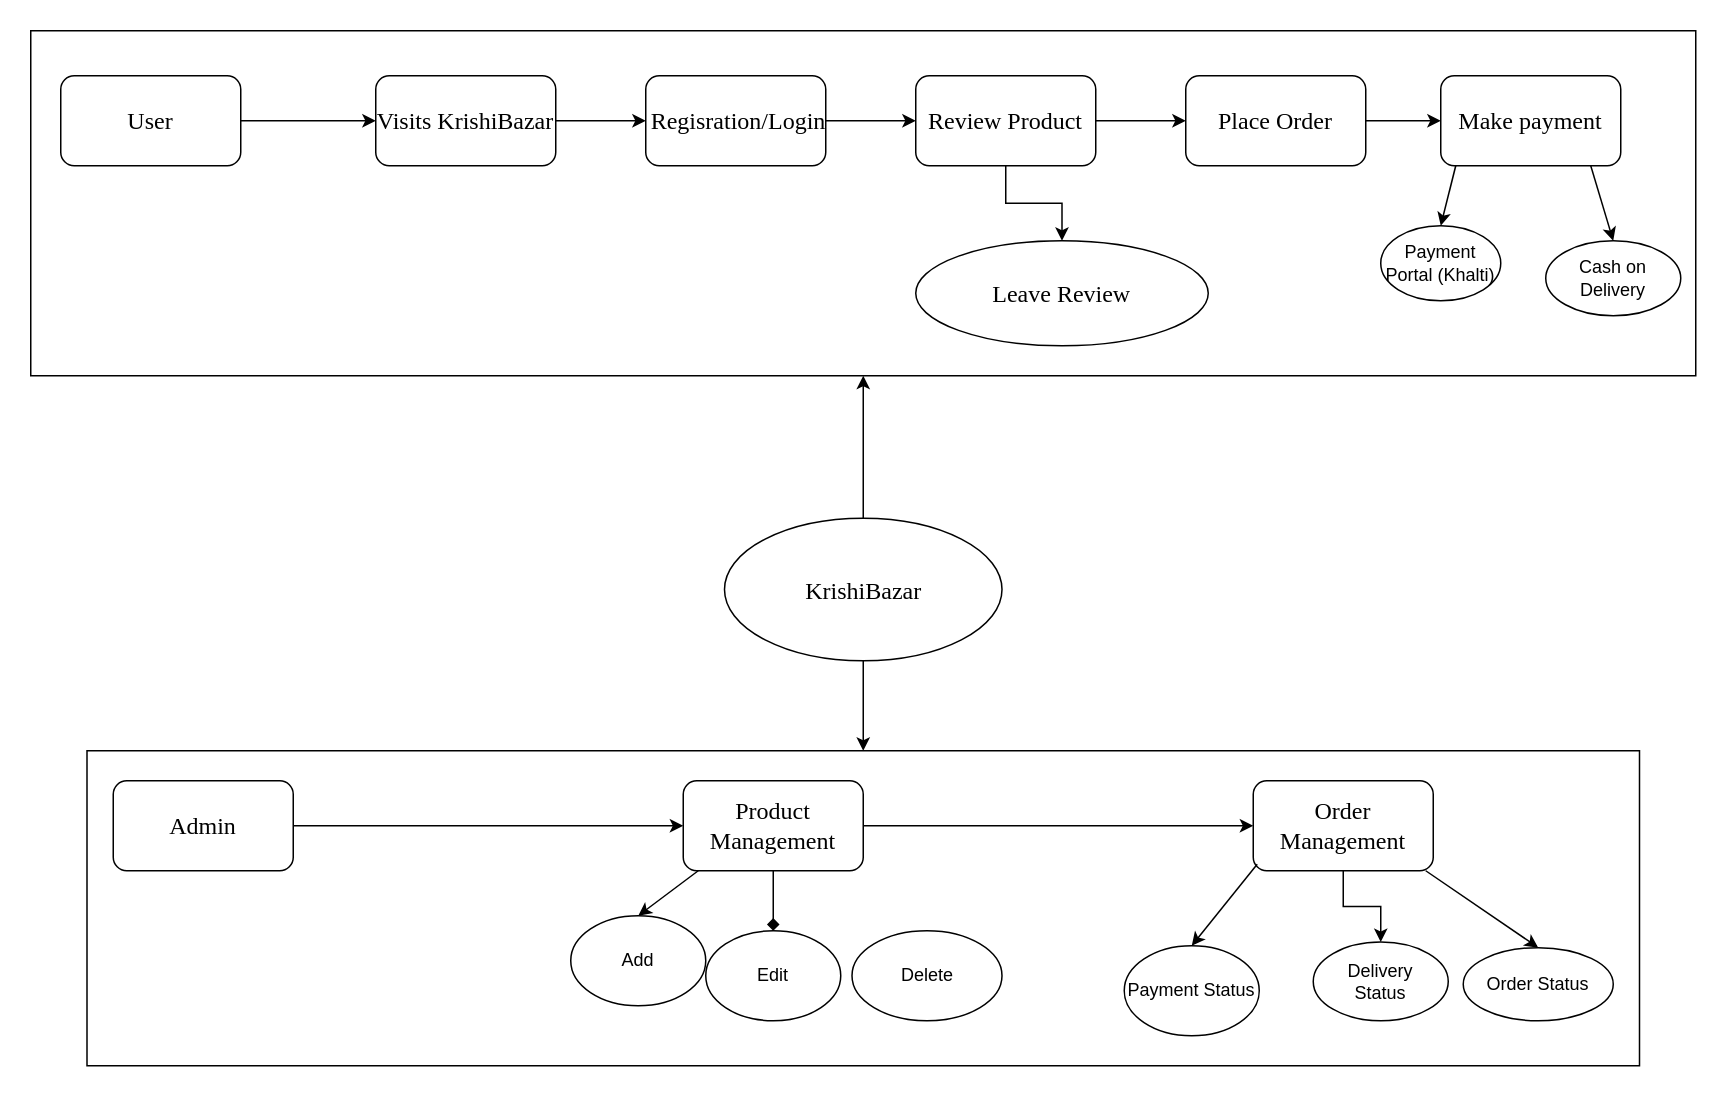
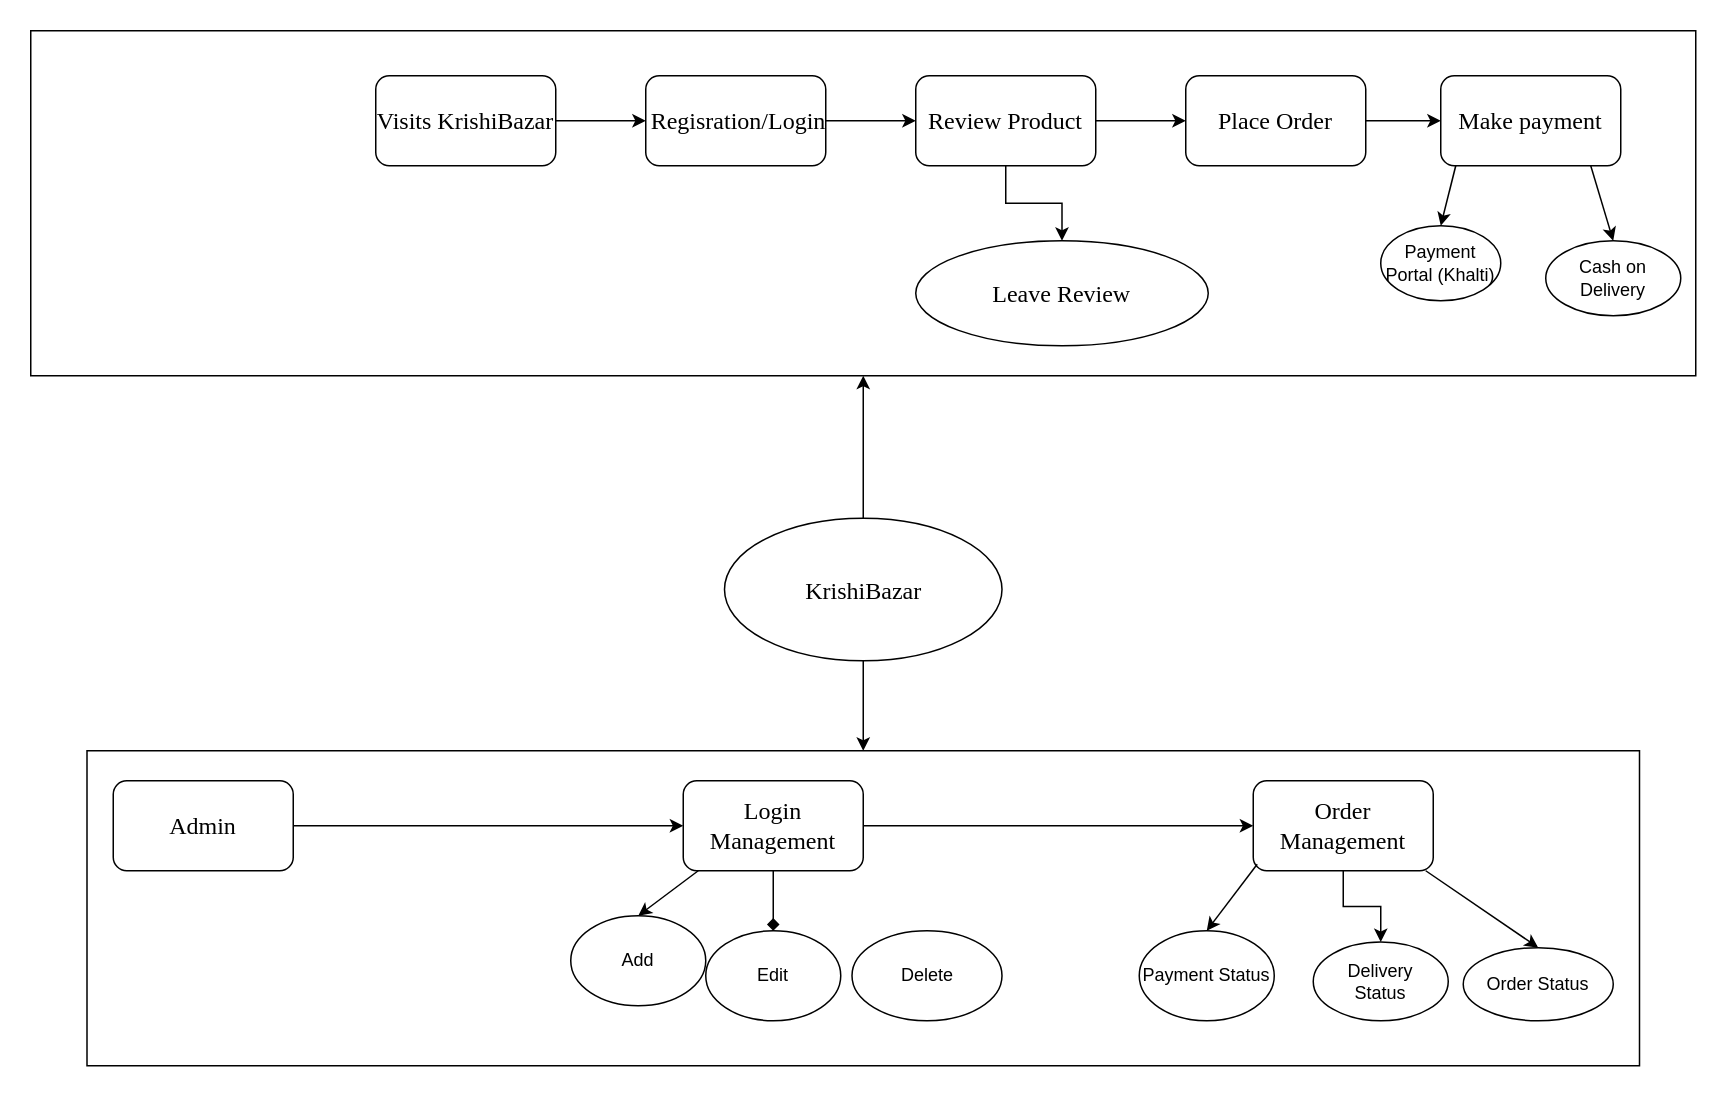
(151, 121) -> none
(303, 121) -> none
(773, 826) -> (773, 826)
(1192, 991) -> (1207, 976)
